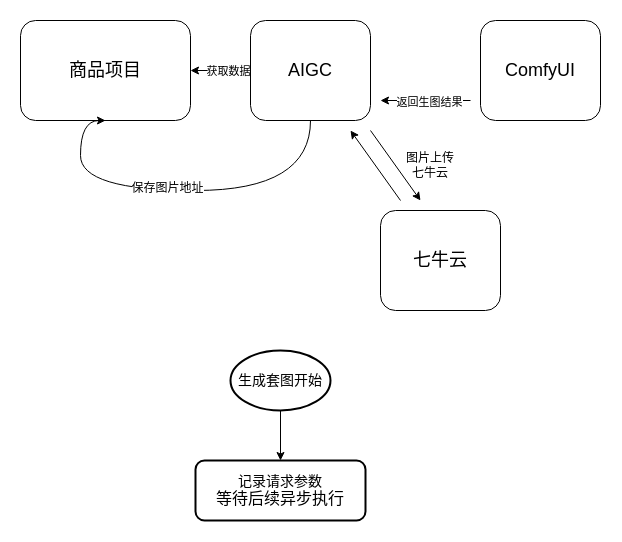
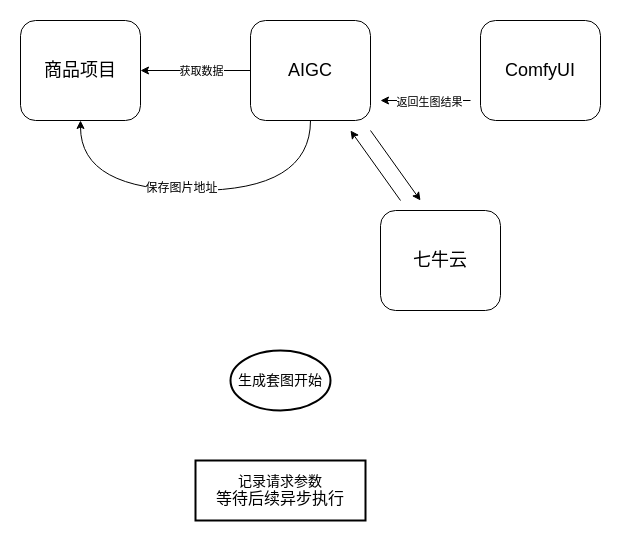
(106, 71) -> (81, 71)
(431, 166) -> none
(281, 432) -> none
(281, 491) -> (281, 491)
